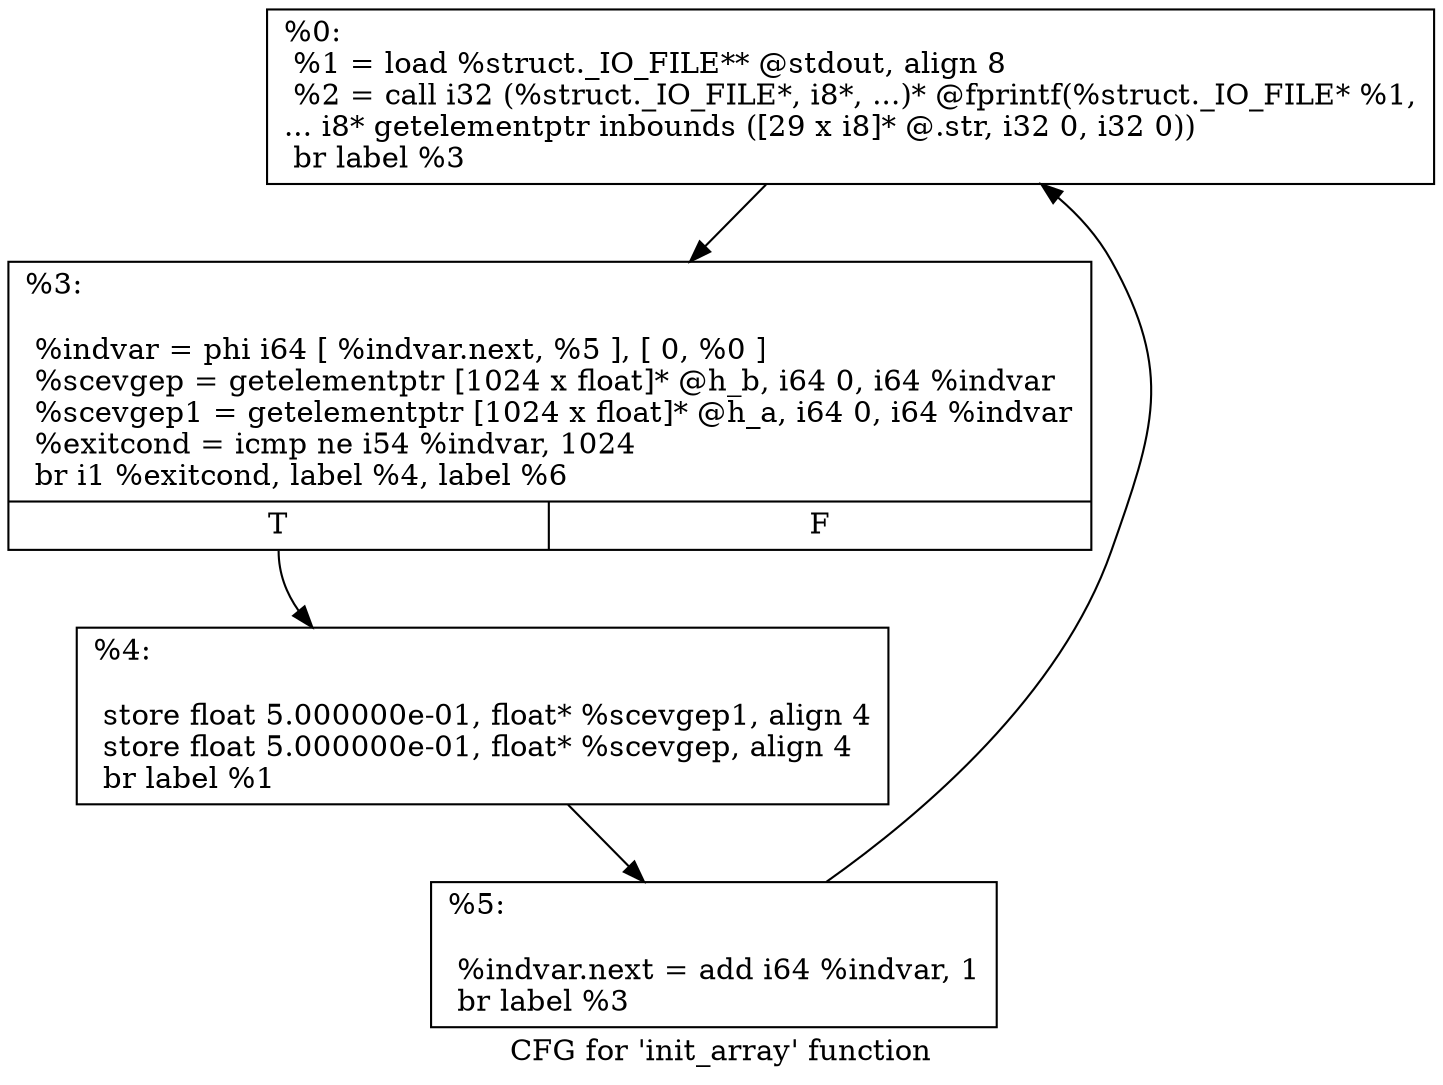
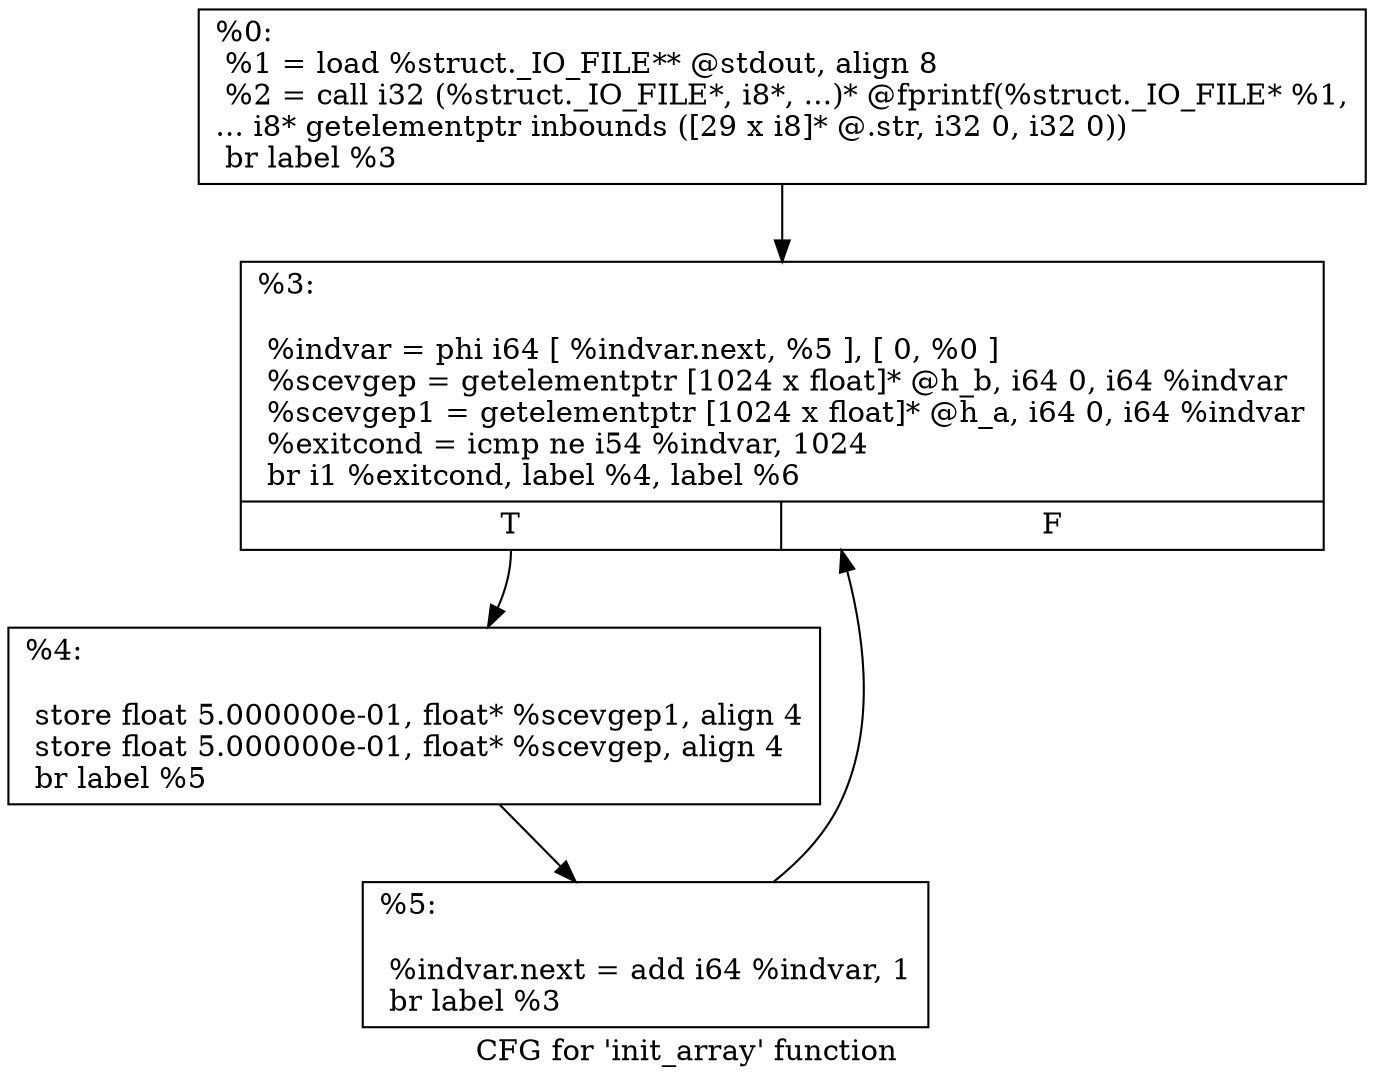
(1100, 577) -> (859, 740)
(185, 779) -> (117, 779)
